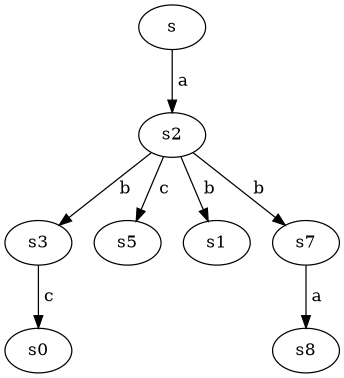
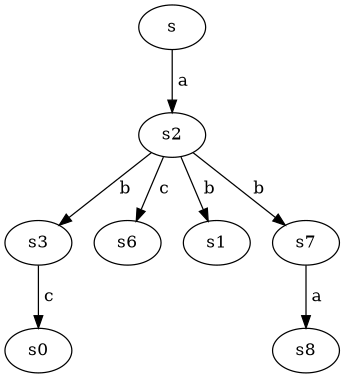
(128, 243) -> (128, 243)
